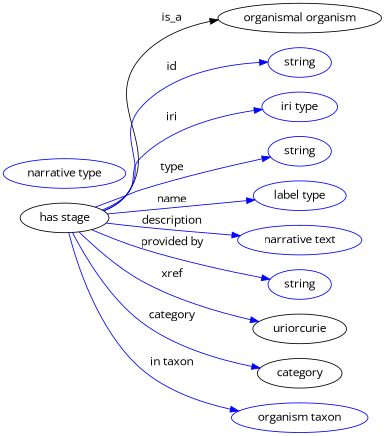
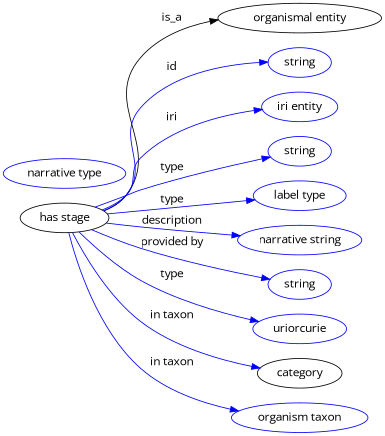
(300, 18) -> (300, 18)
(300, 107) -> (300, 107)
(172, 199) -> (172, 199)
(300, 240) -> (300, 240)
(172, 274) -> (172, 274)
(172, 315) -> (172, 315)
(300, 329) -> (300, 329)
